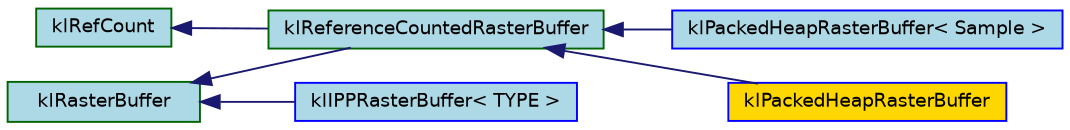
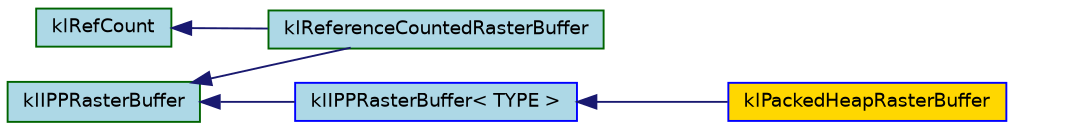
(867, 30) -> none
(661, 67) -> (662, 102)
(104, 102) -> (104, 102)
